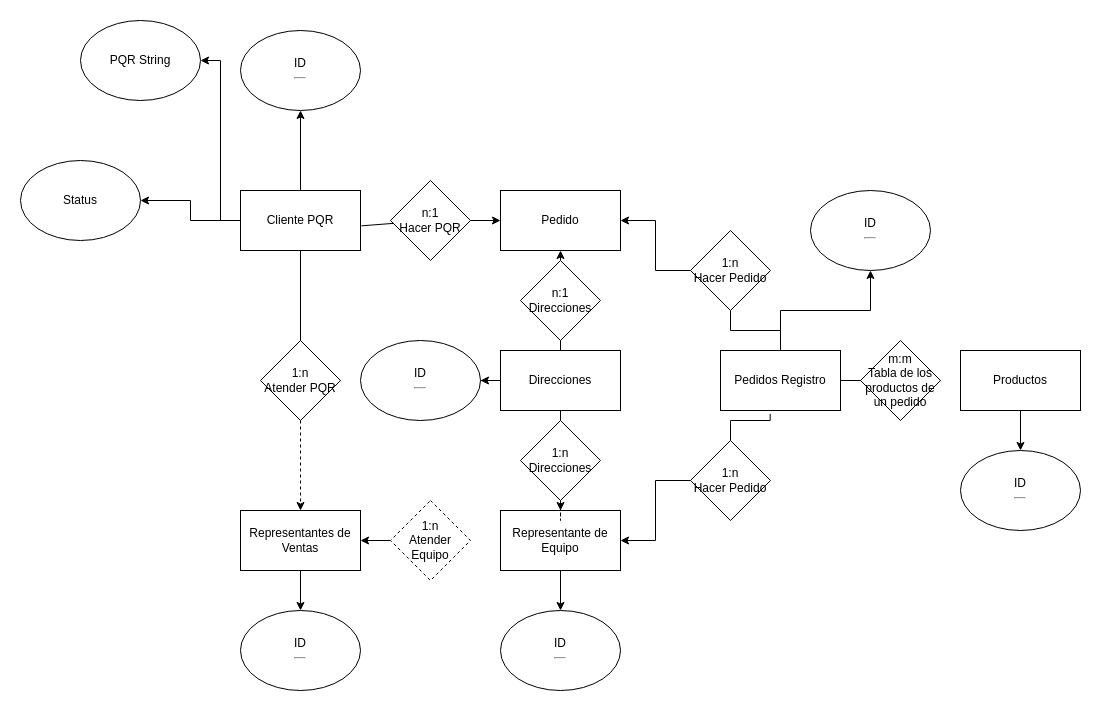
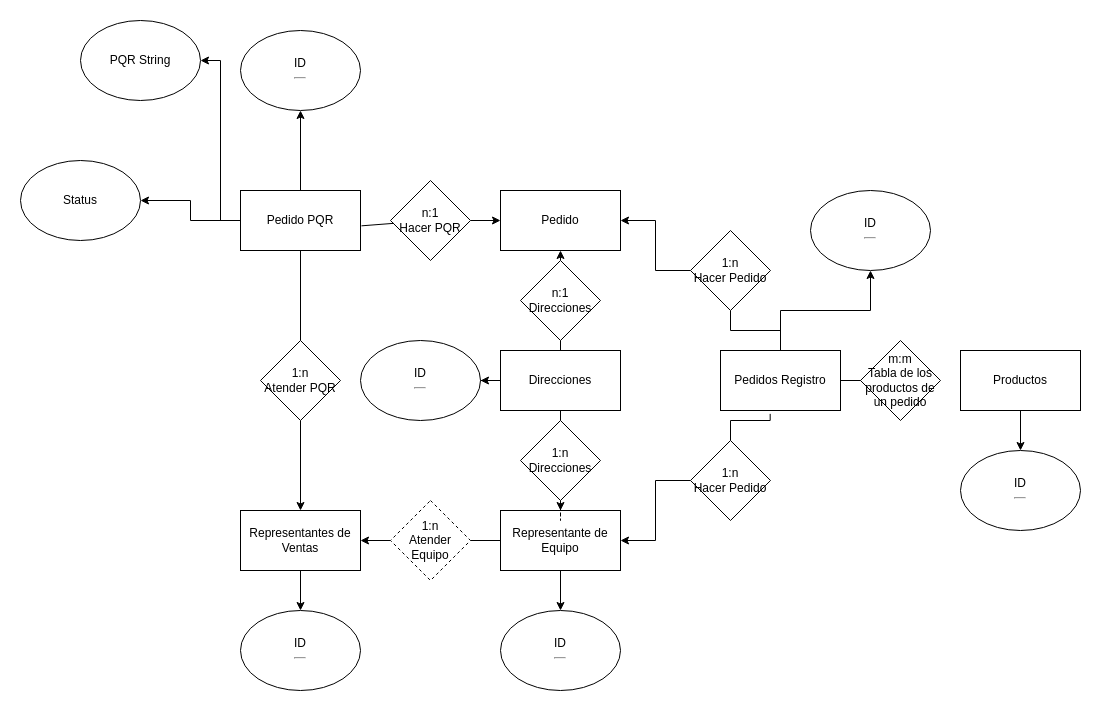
(301, 221) -> (301, 221)
(301, 463) -> (301, 463)
none -> (486, 541)
